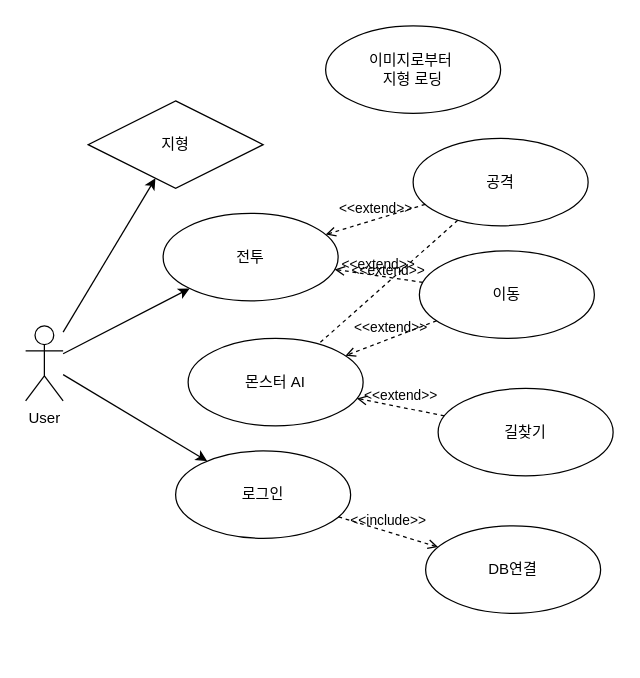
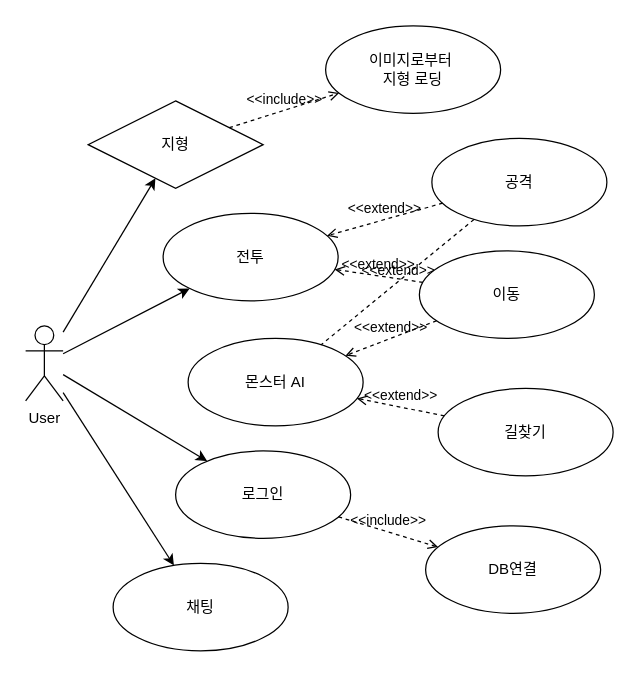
none -> (283, 111)
(501, 182) -> (519, 182)
none -> (116, 475)
none -> (201, 607)
